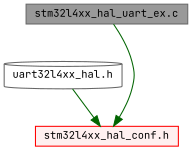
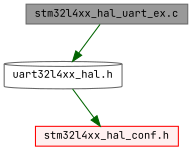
(134, 70) -> (89, 39)
